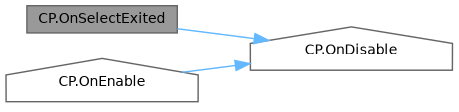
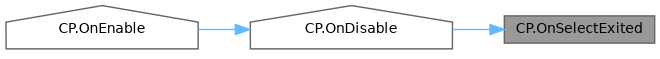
(216, 34) -> (471, 30)
